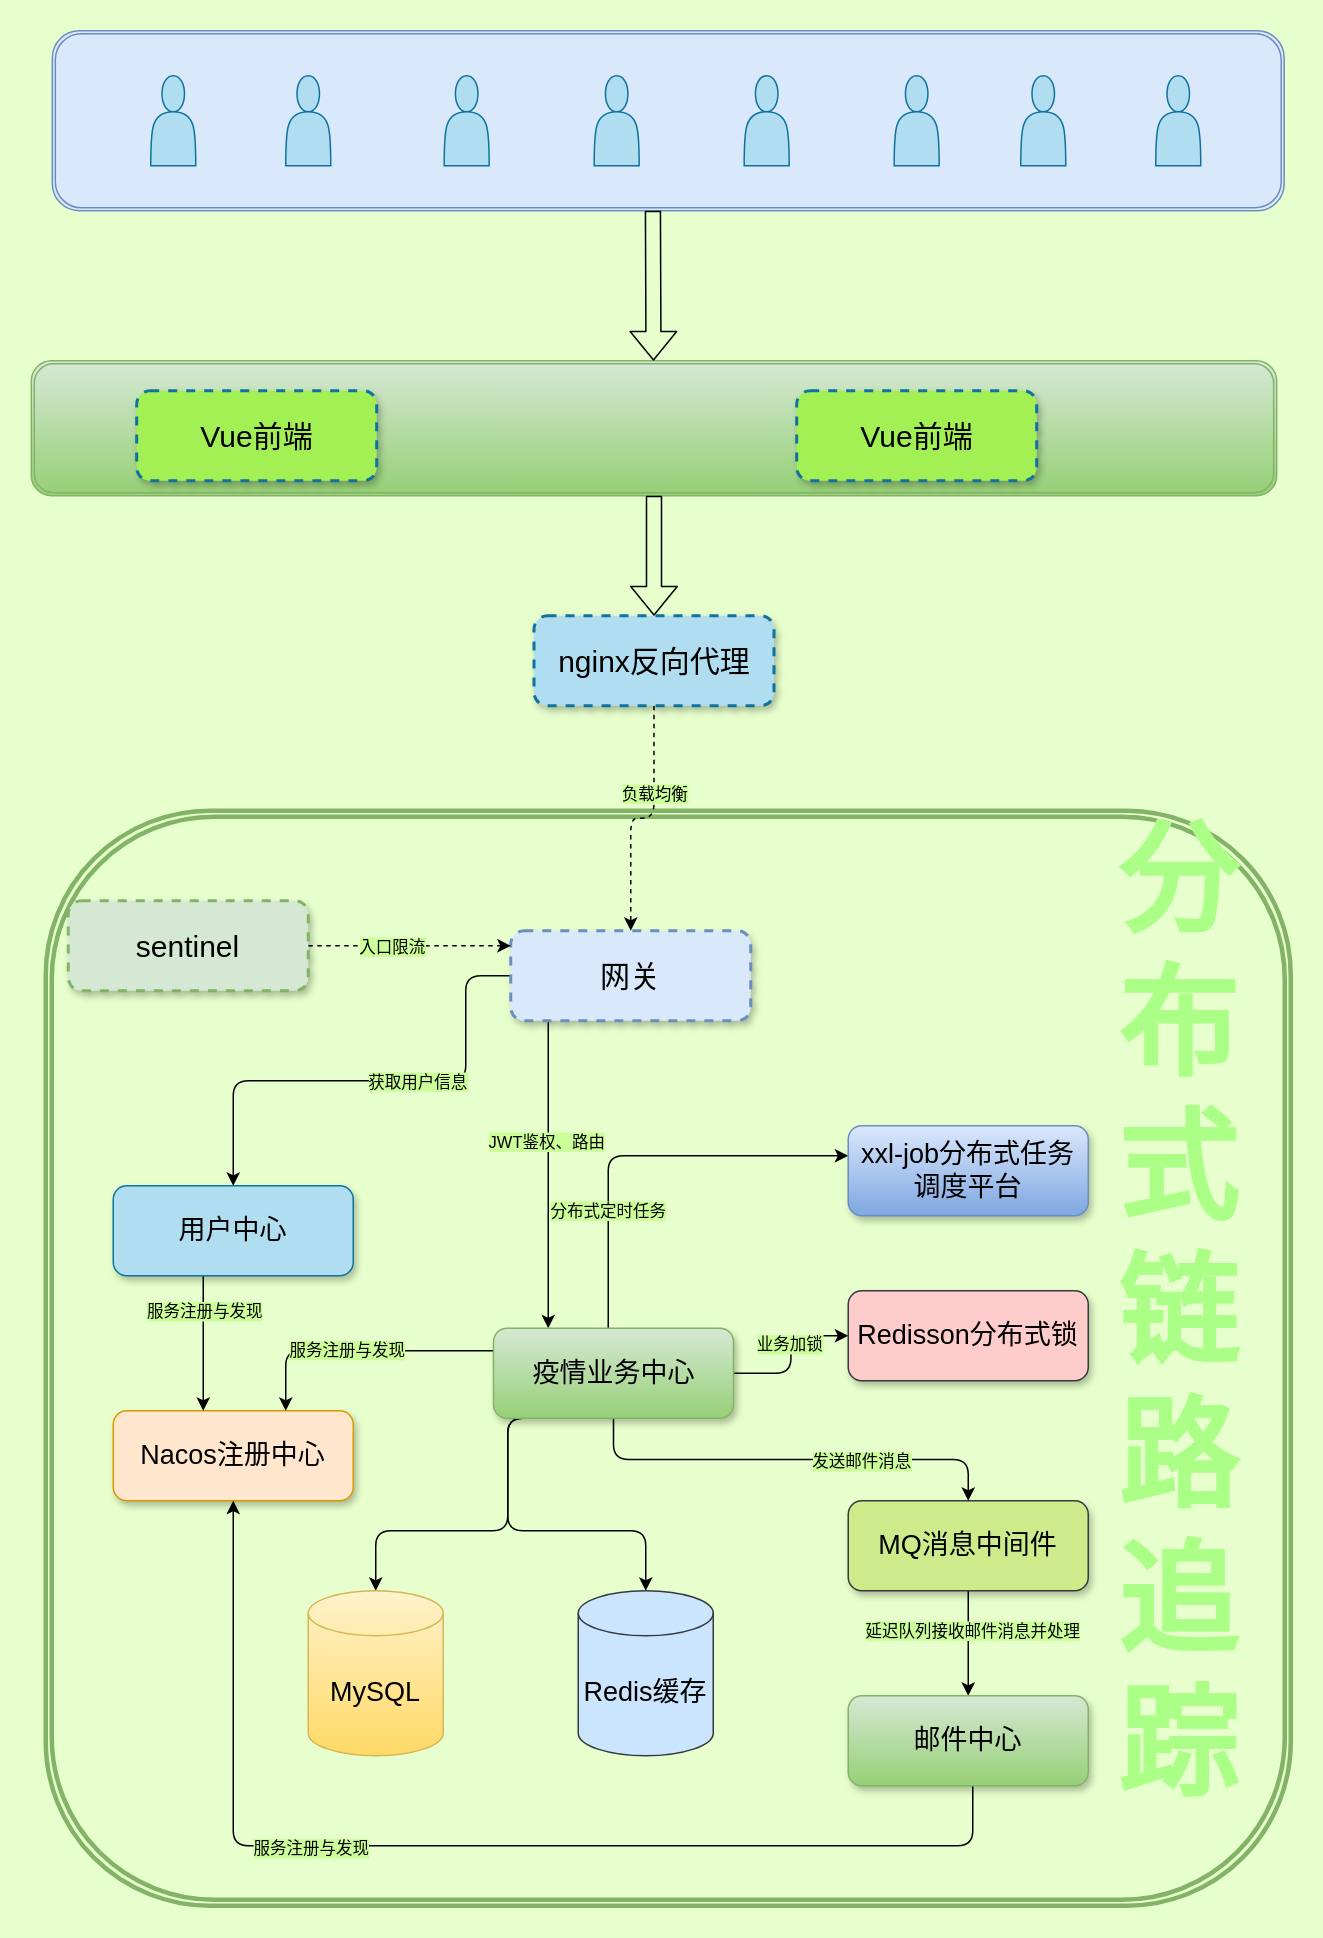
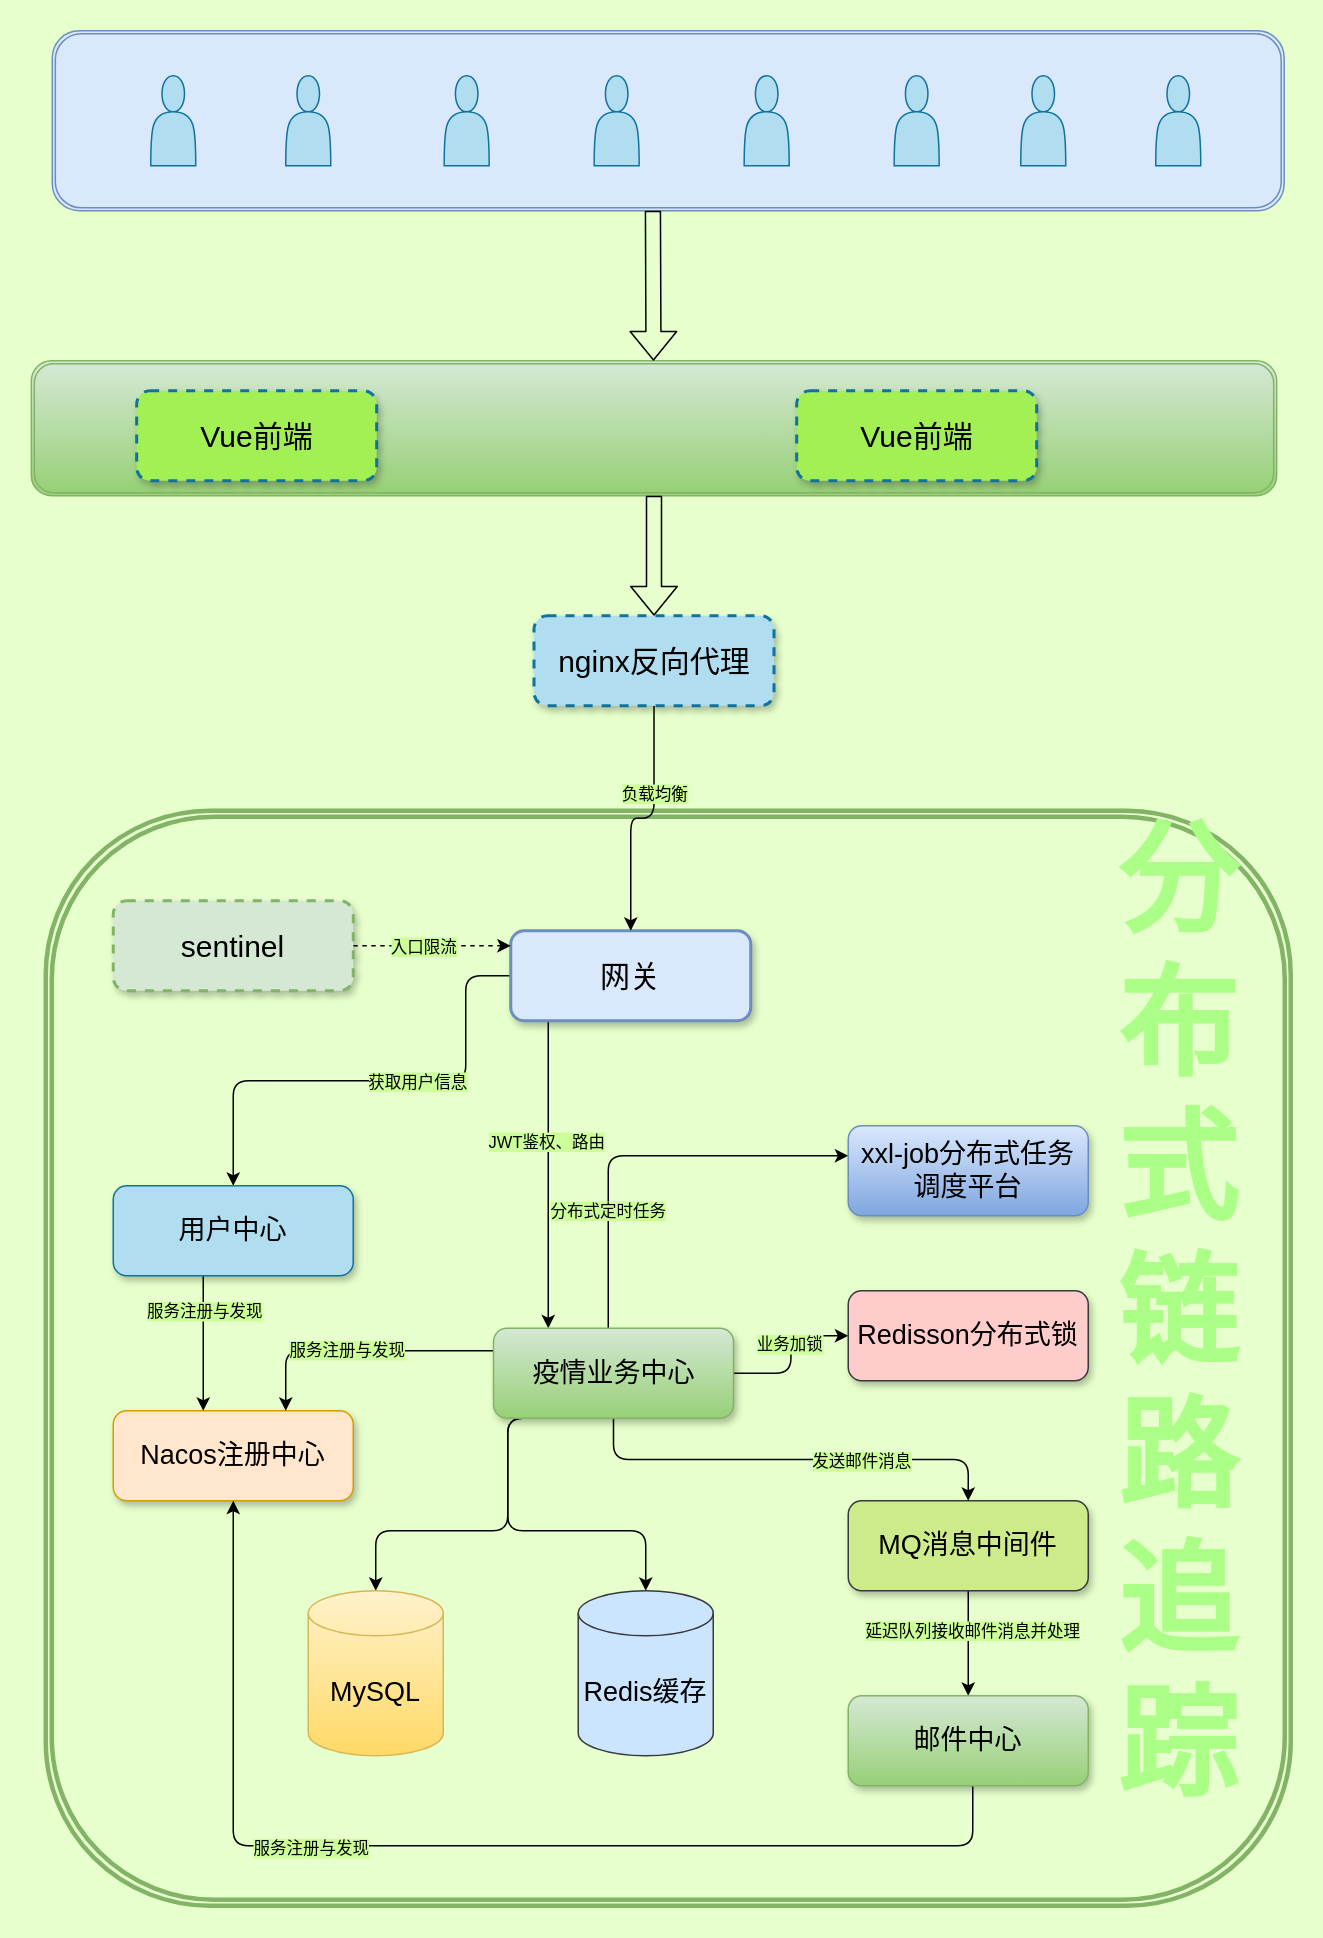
(631, 858) -> (631, 858)
(188, 946) -> (233, 946)
(631, 976) -> (631, 976)
